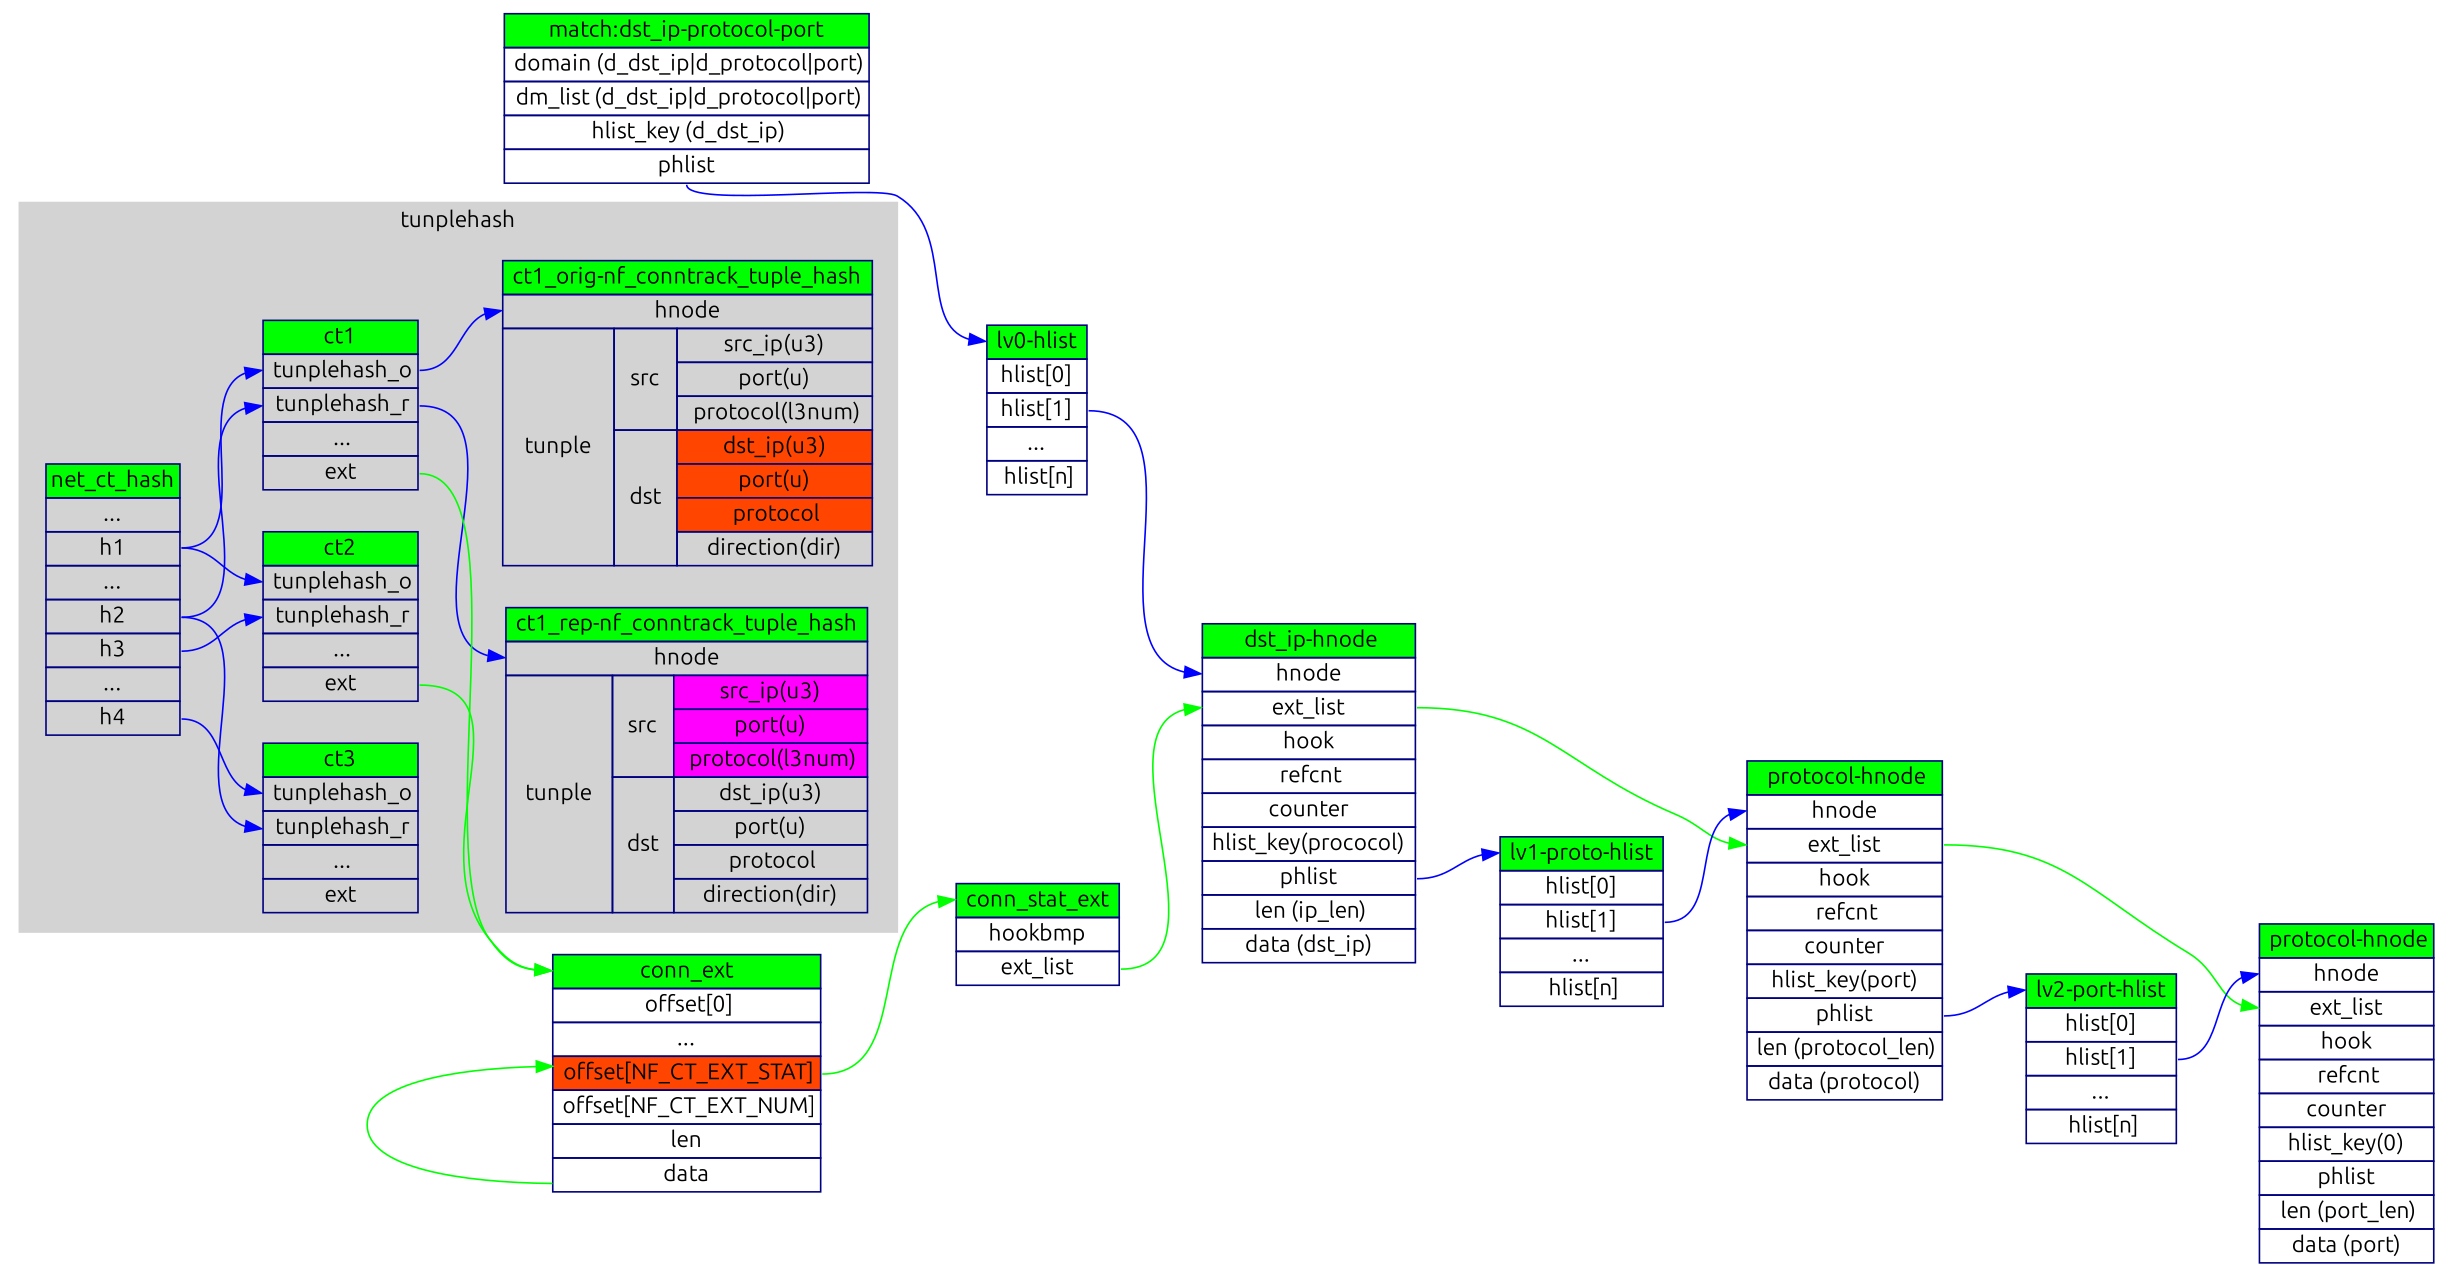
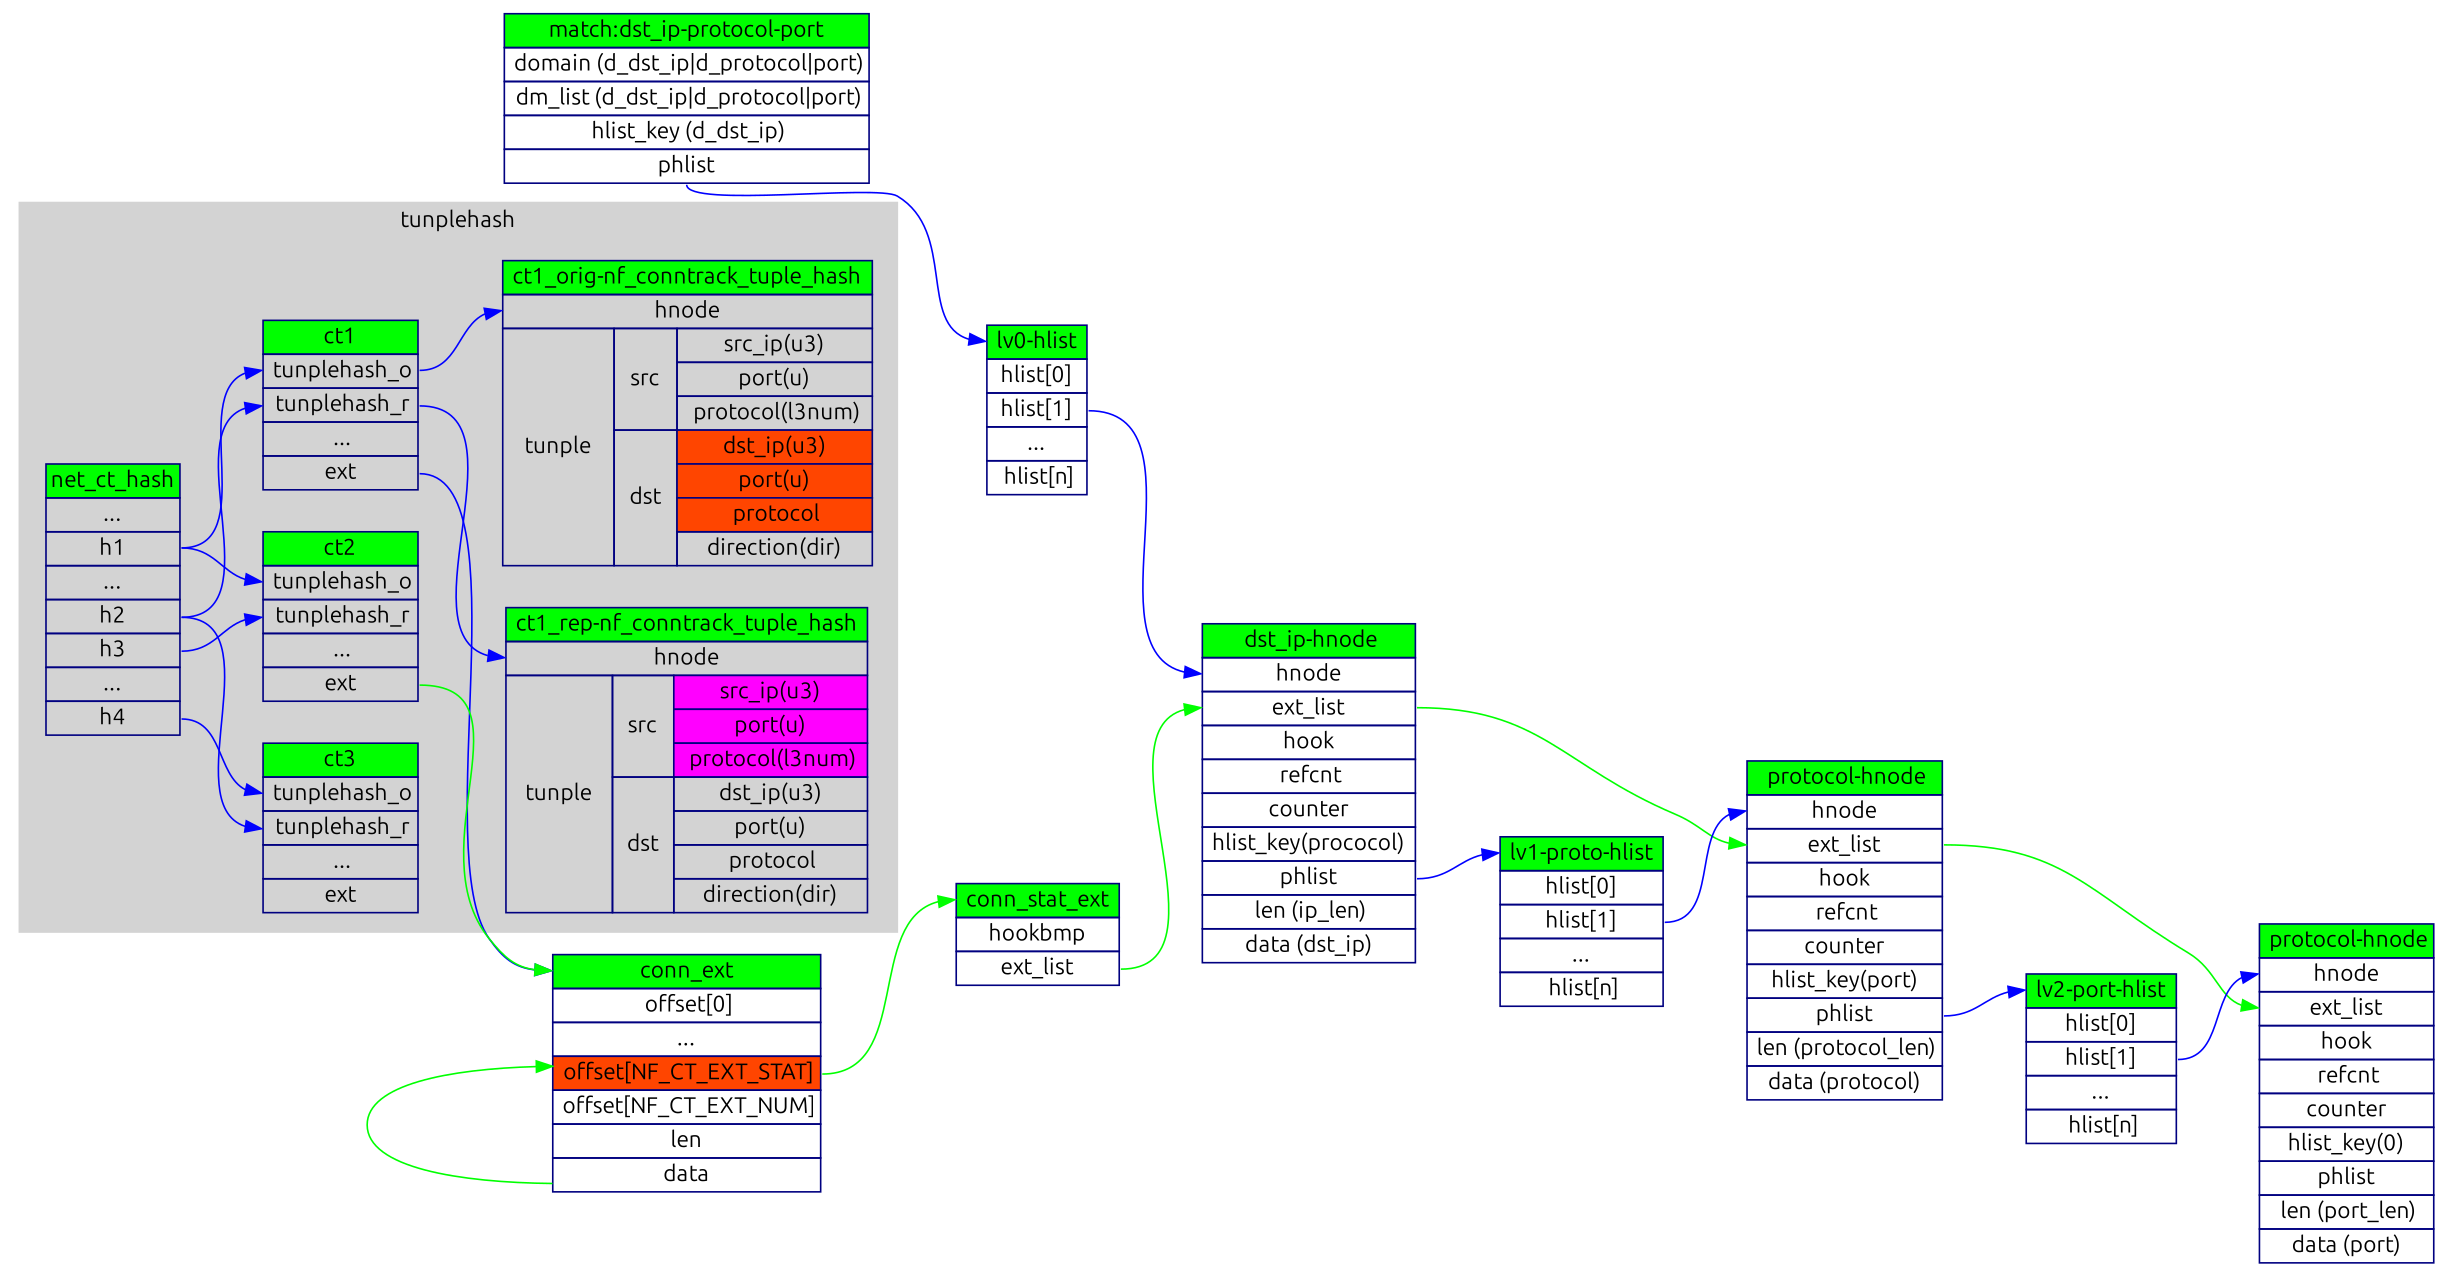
(471, 685) -> (471, 685)
